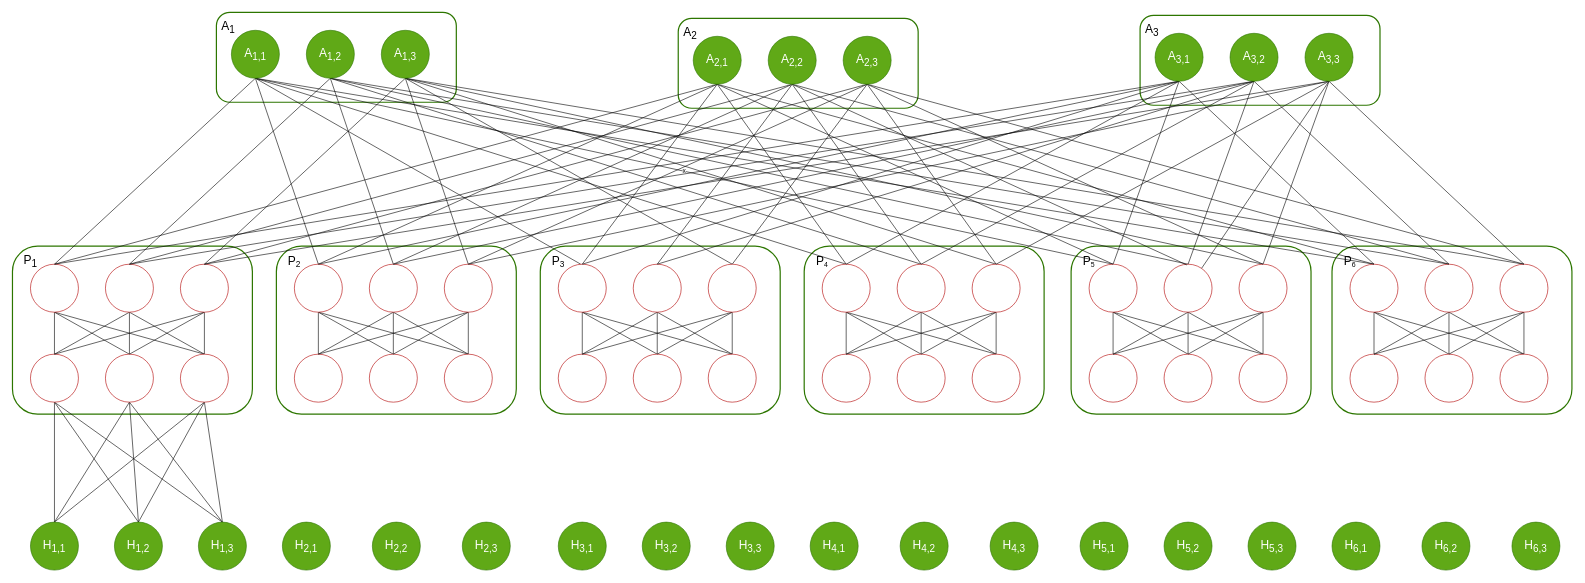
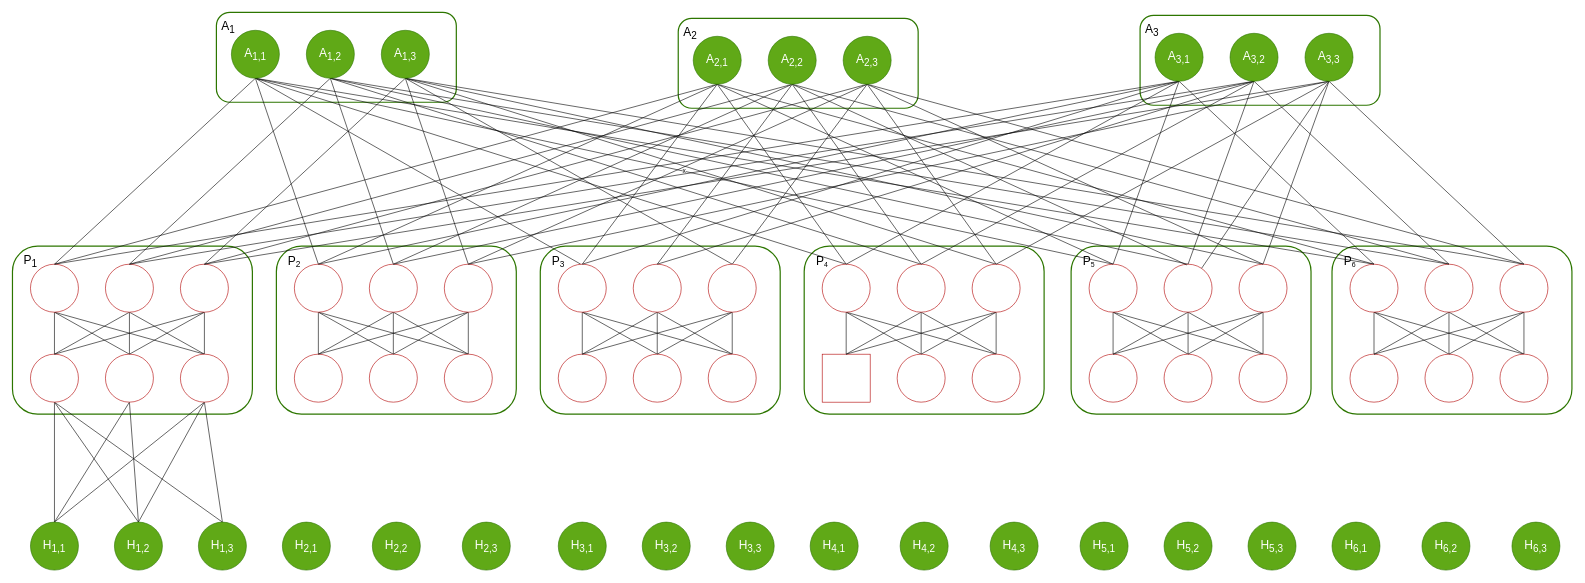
(846, 378) -> (846, 378)
(174, 460) -> none
